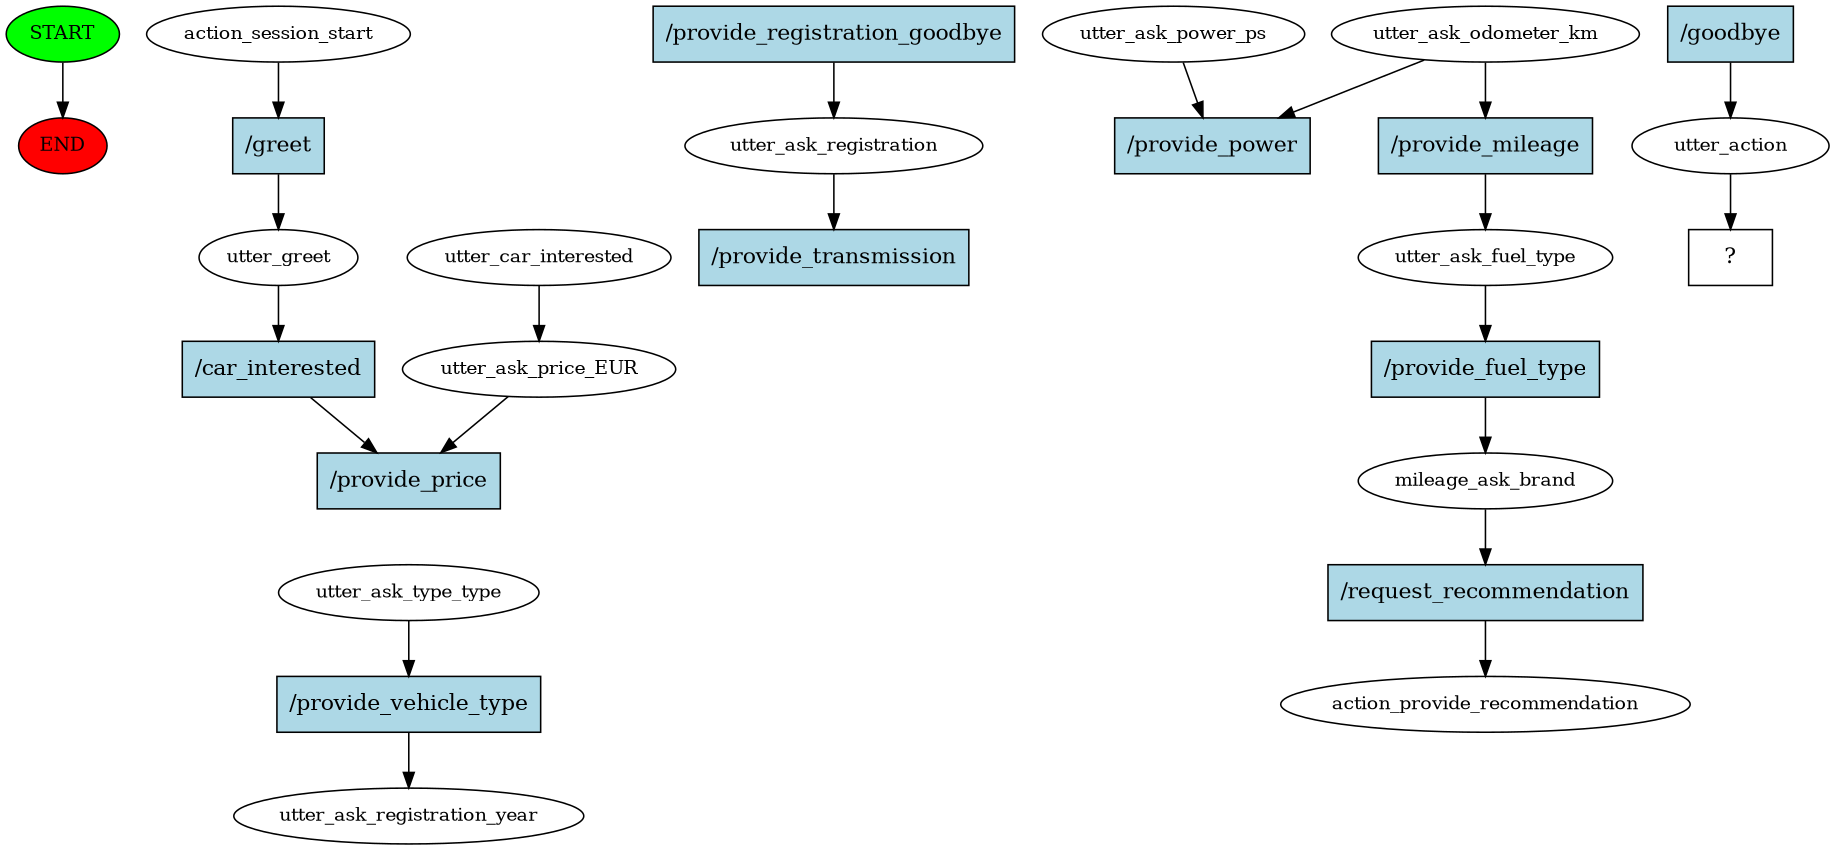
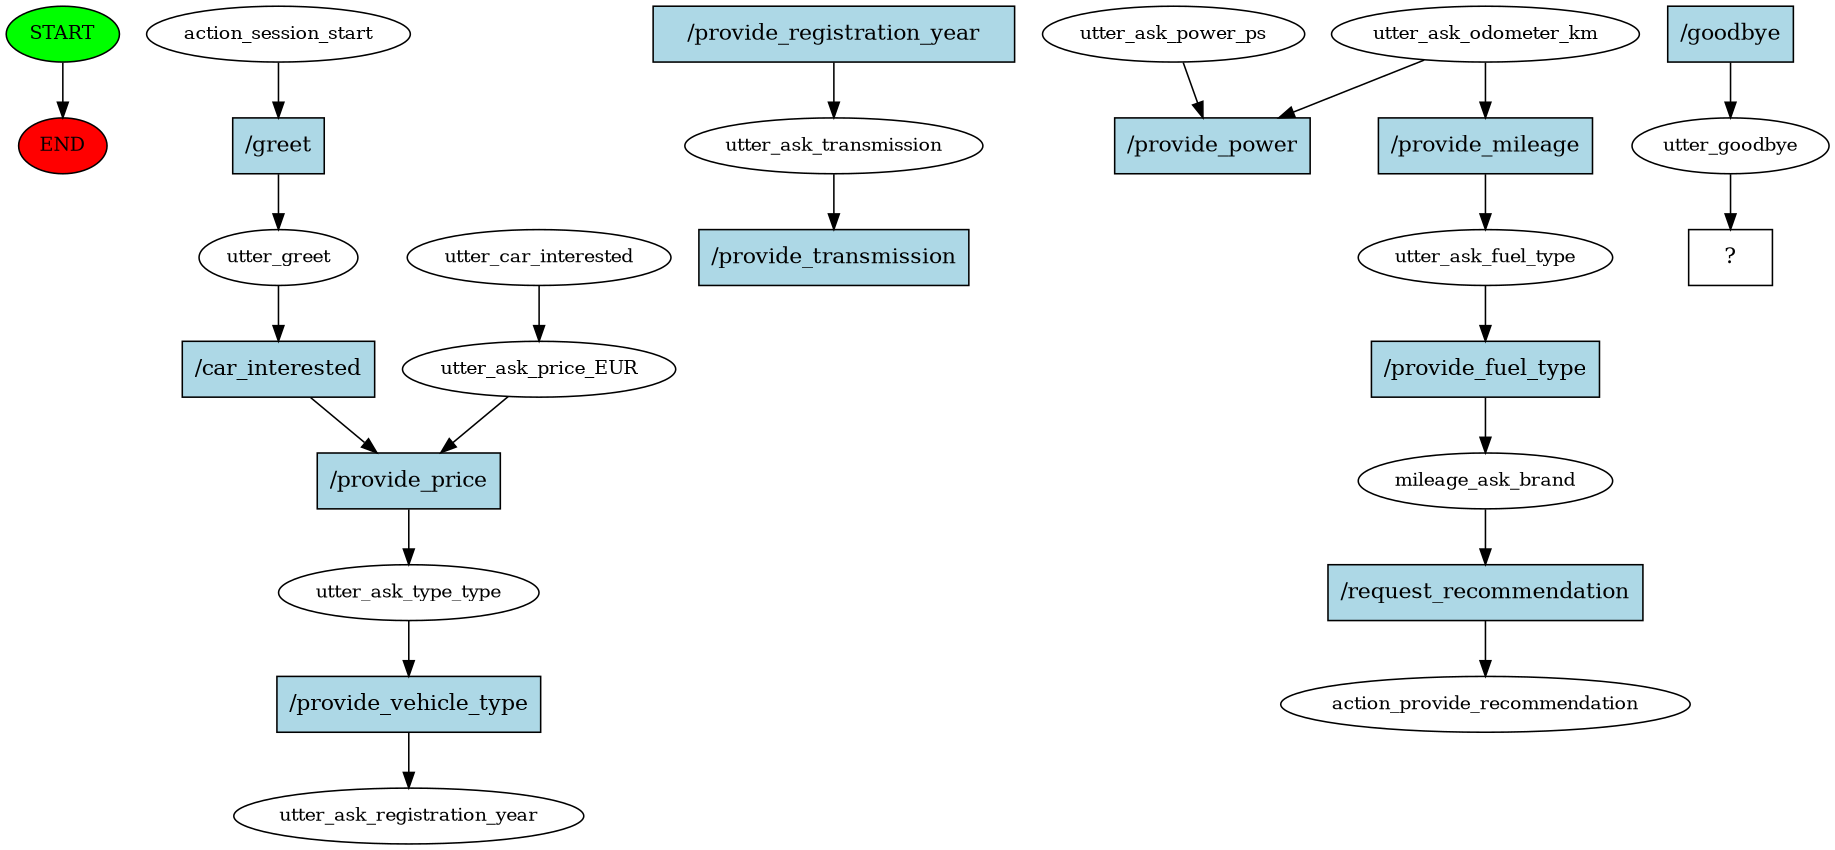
(834, 34) -> (834, 34)
(834, 146) -> (834, 146)
(1731, 146) -> (1731, 146)
none -> (409, 529)
